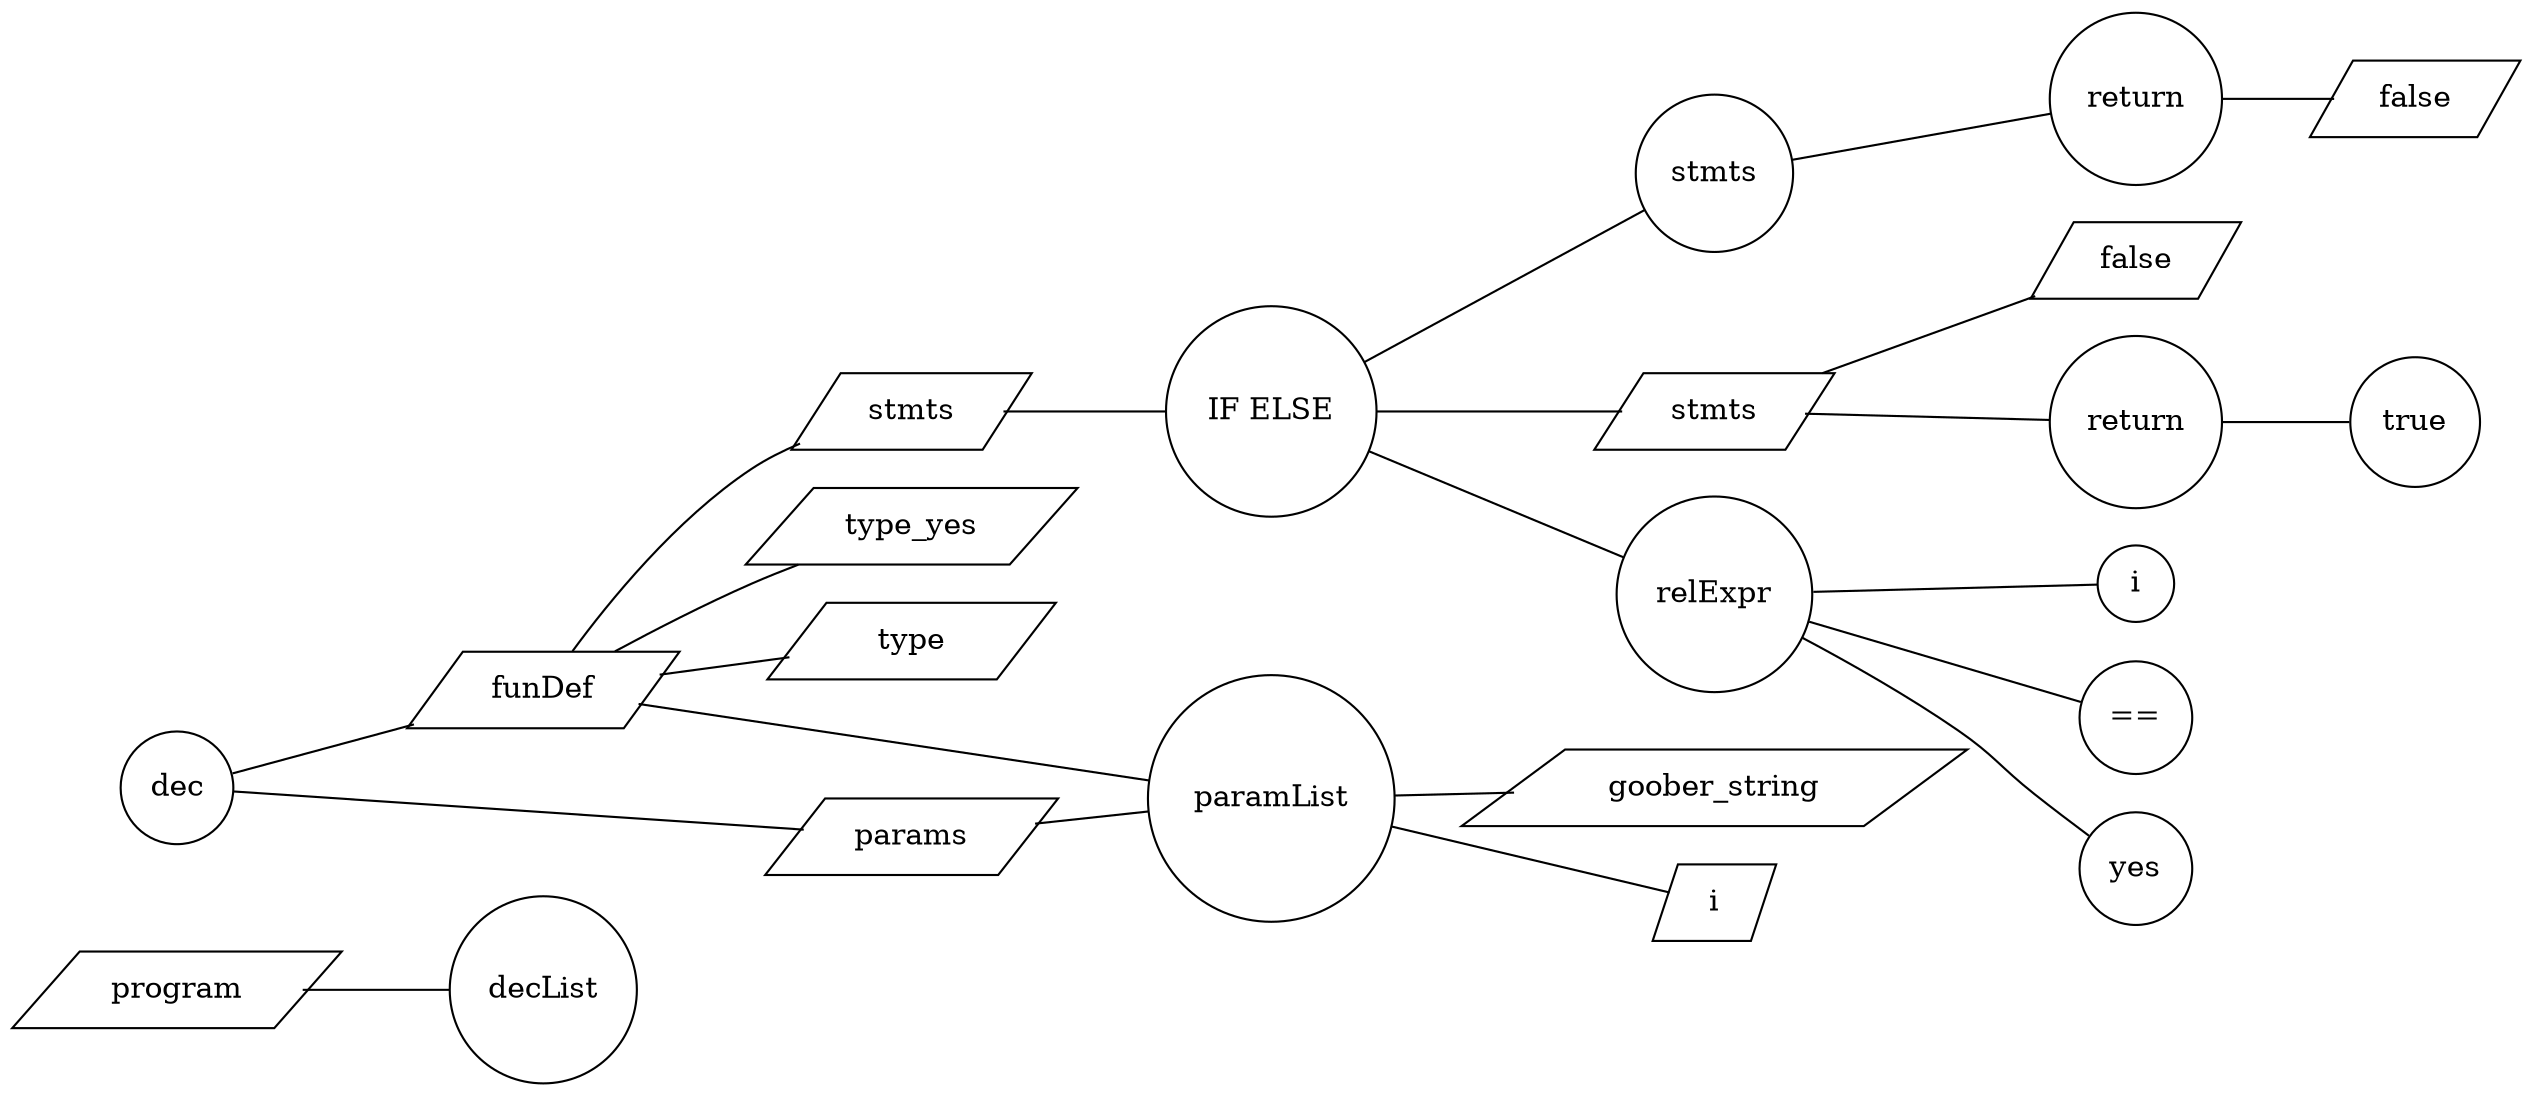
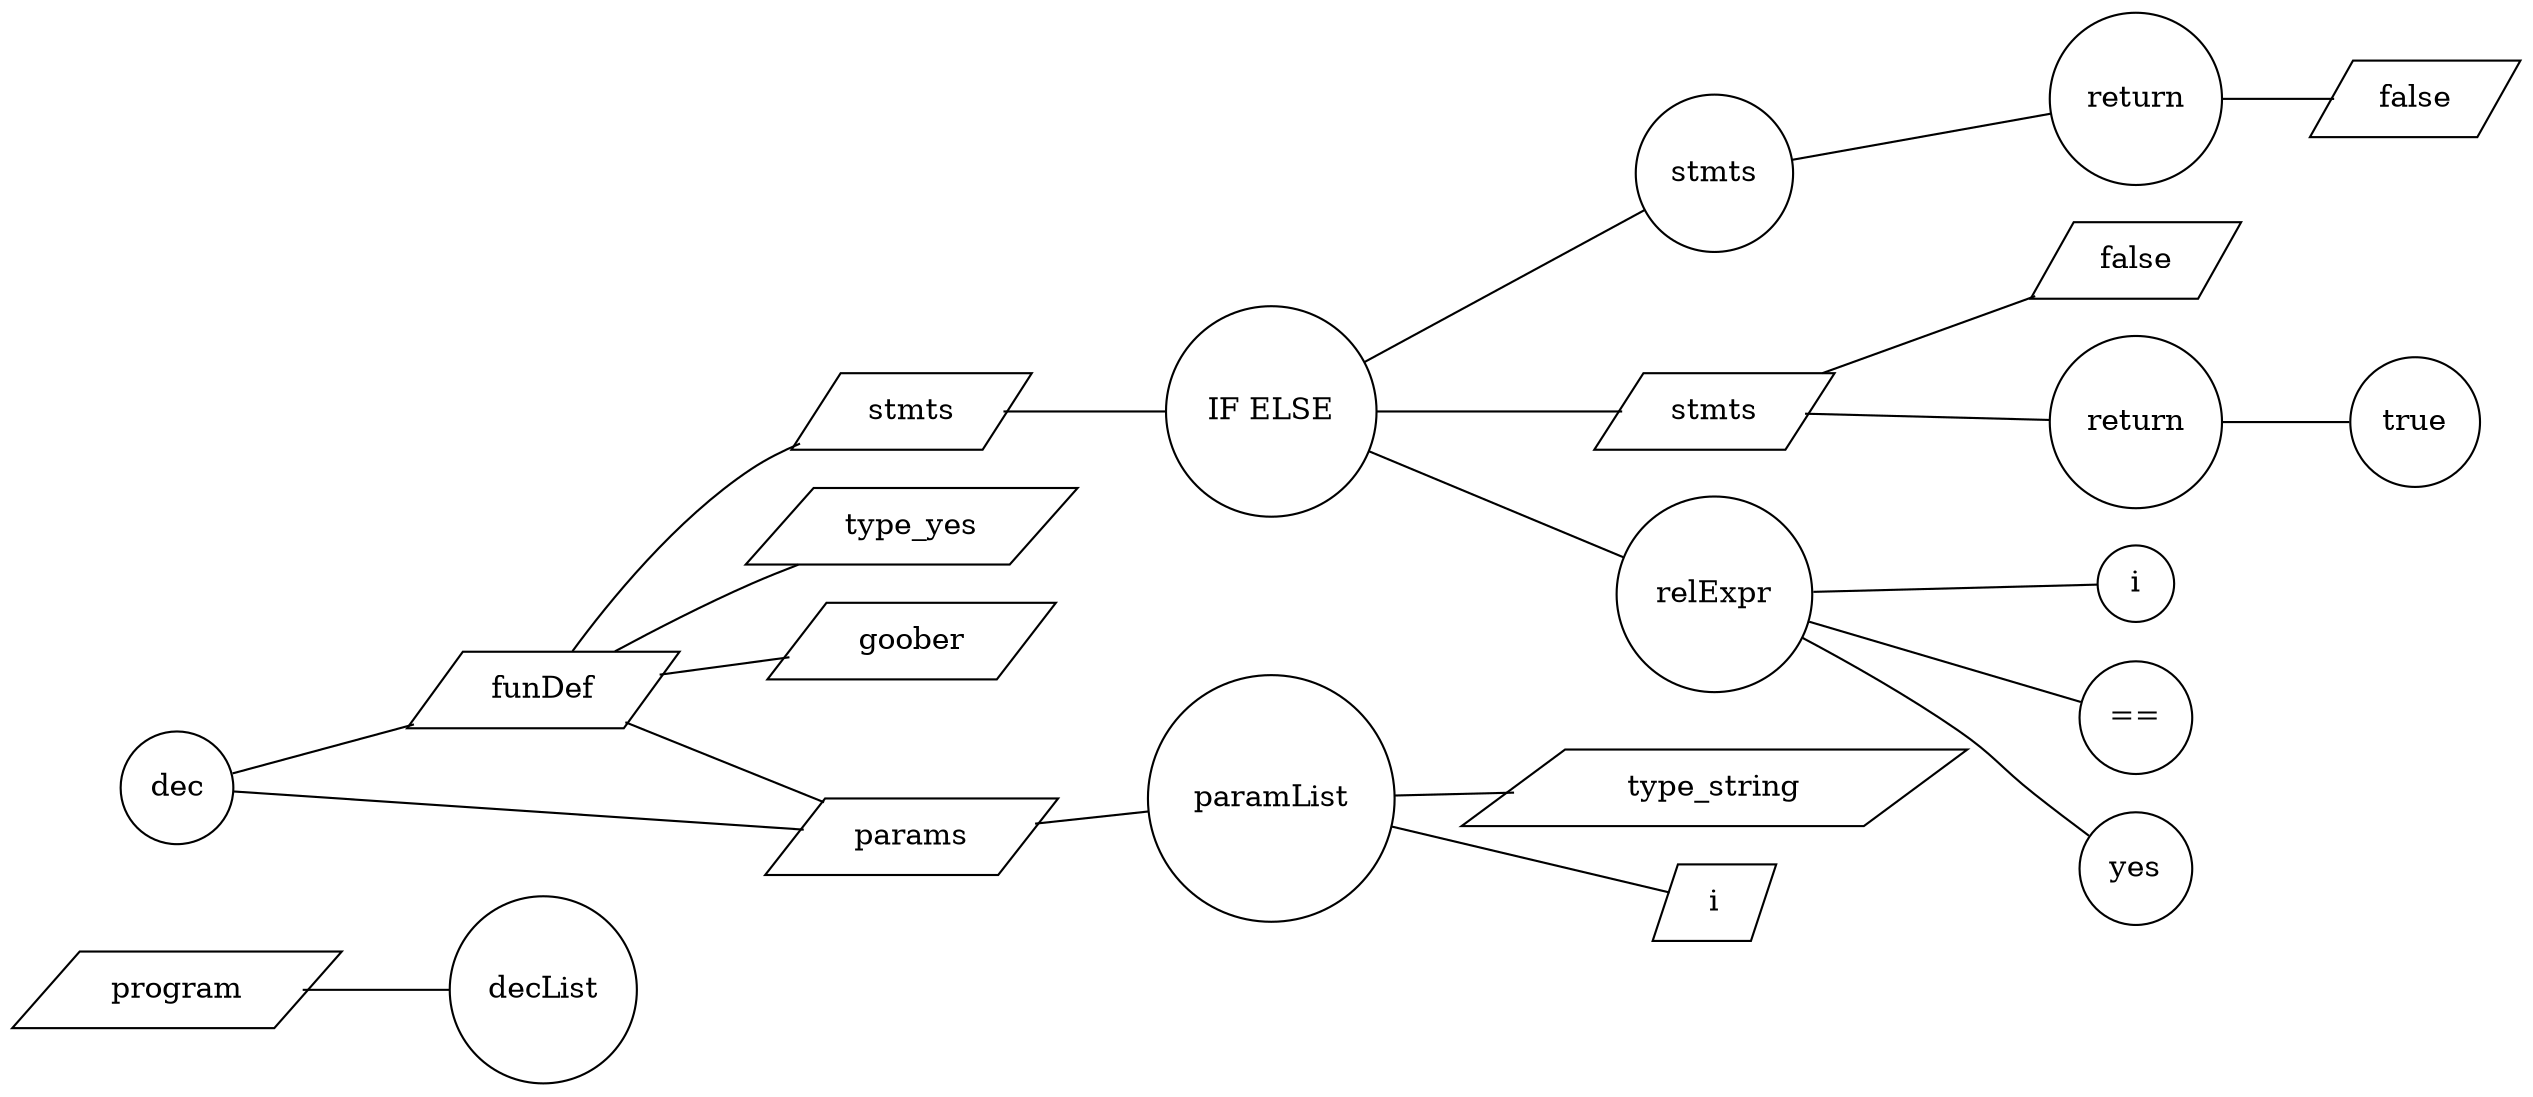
(912, 641) -> (912, 641)
(894, 742) -> (725, 762)
(1714, 788) -> (1714, 788)
